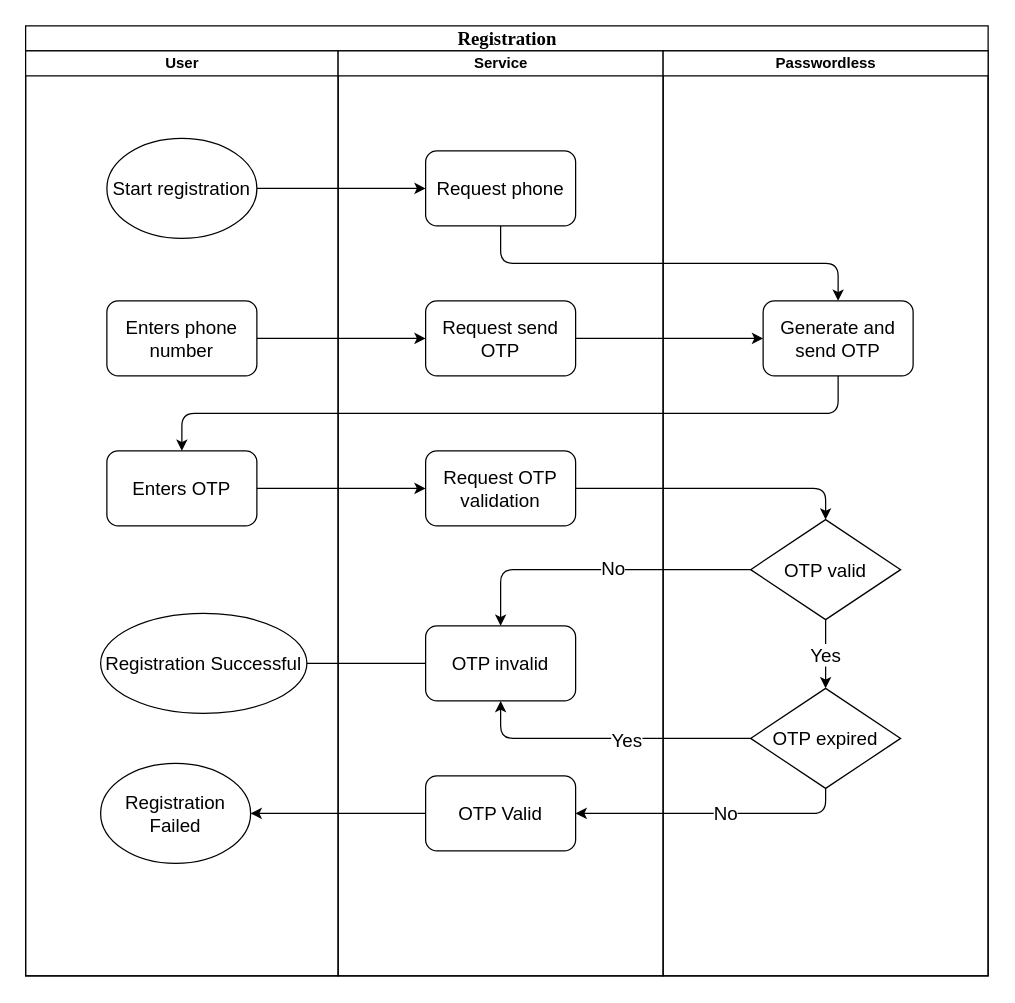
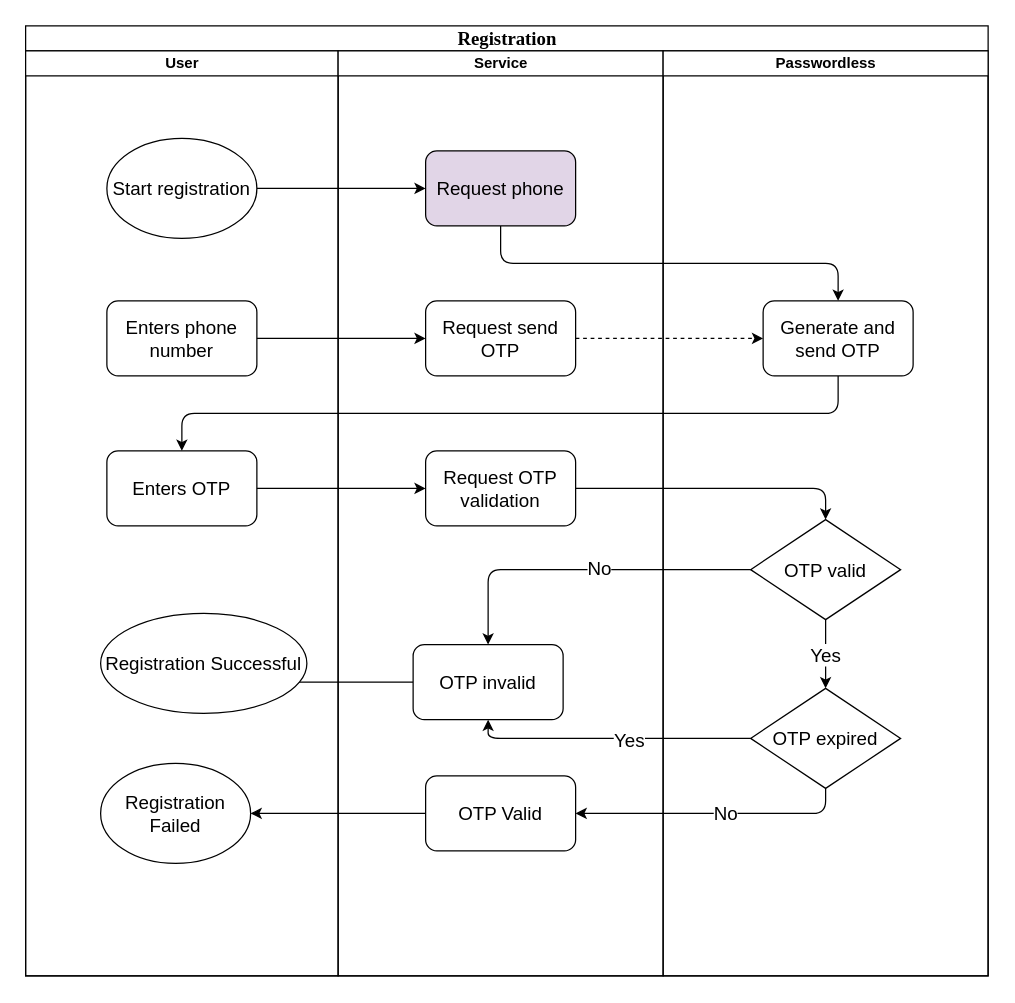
(501, 188) -> (501, 188)
(666, 338) -> (666, 338)
(501, 663) -> (488, 682)
